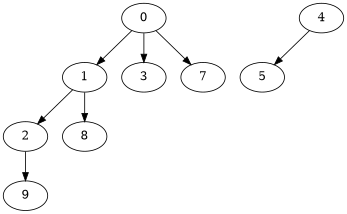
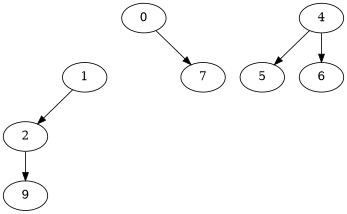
(117, 45) -> none
(144, 77) -> none
none -> (321, 77)
(85, 136) -> none
